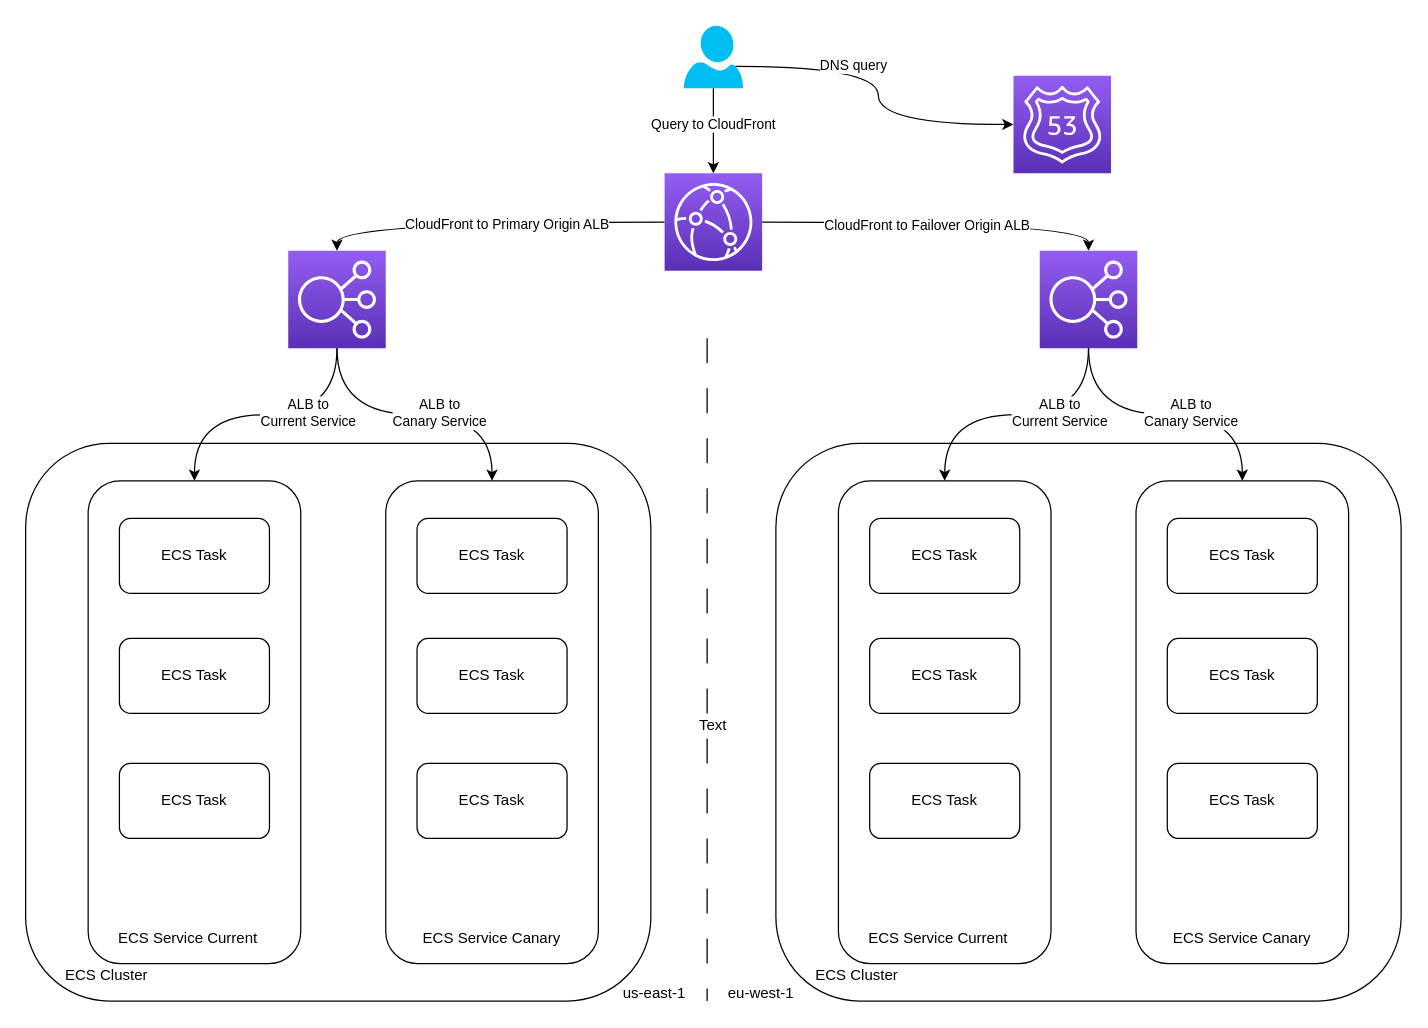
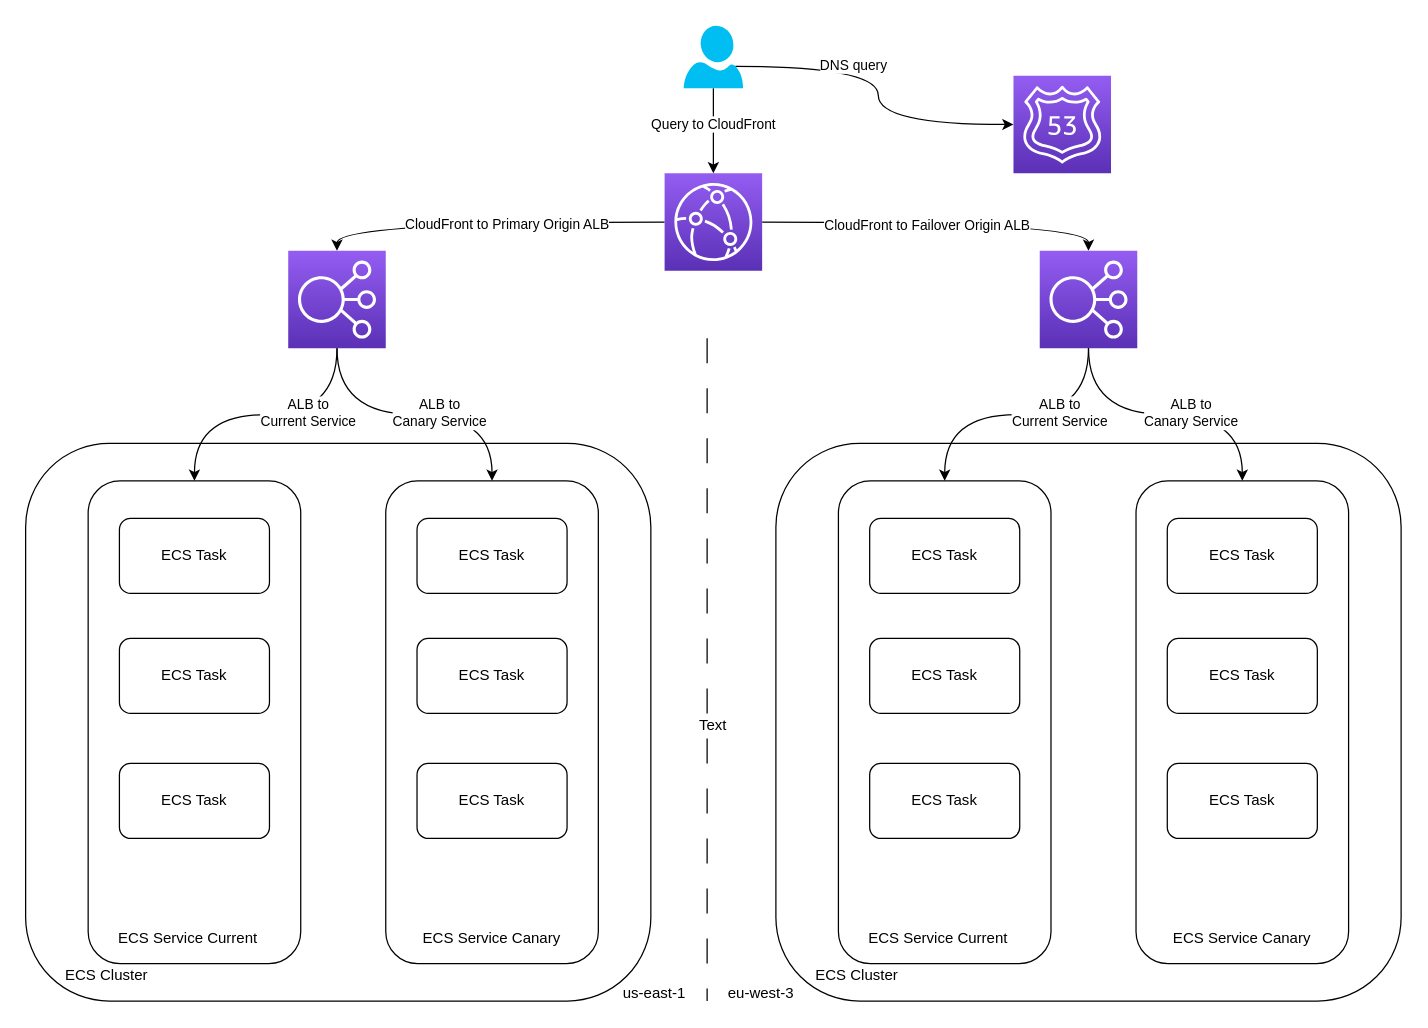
(765, 993) -> (765, 993)
